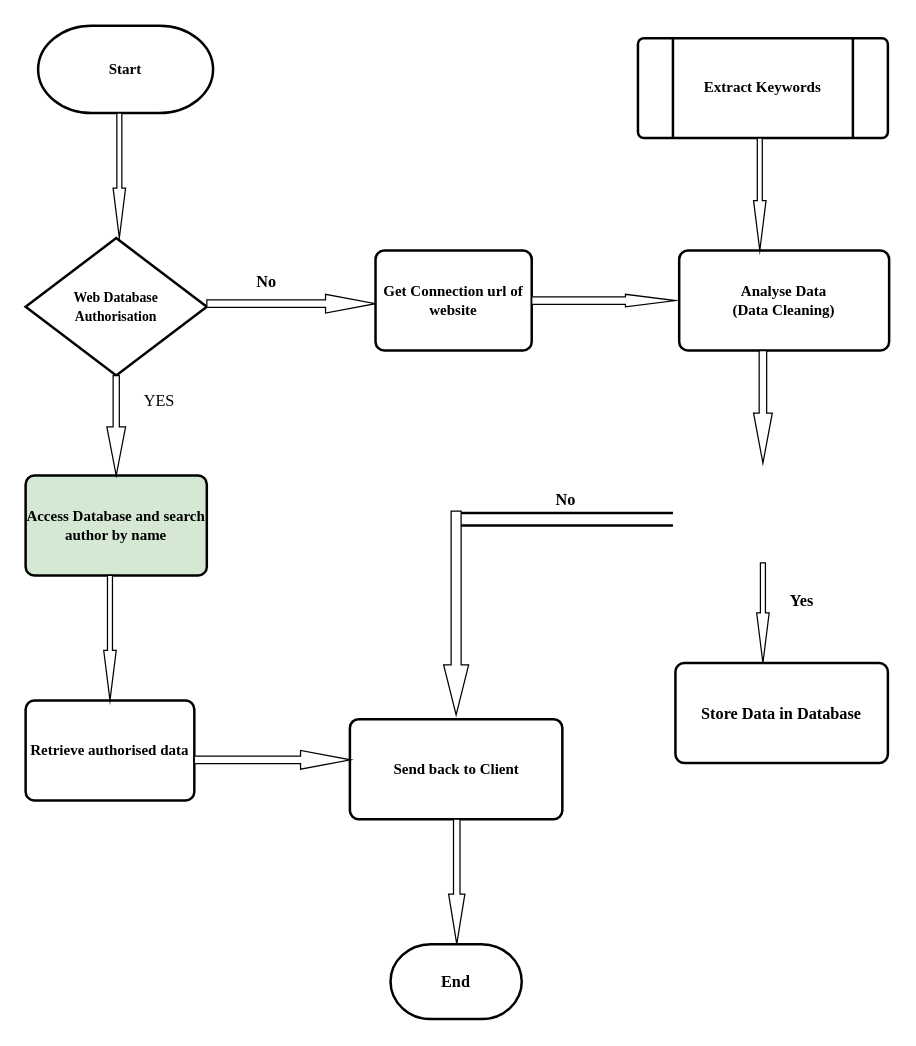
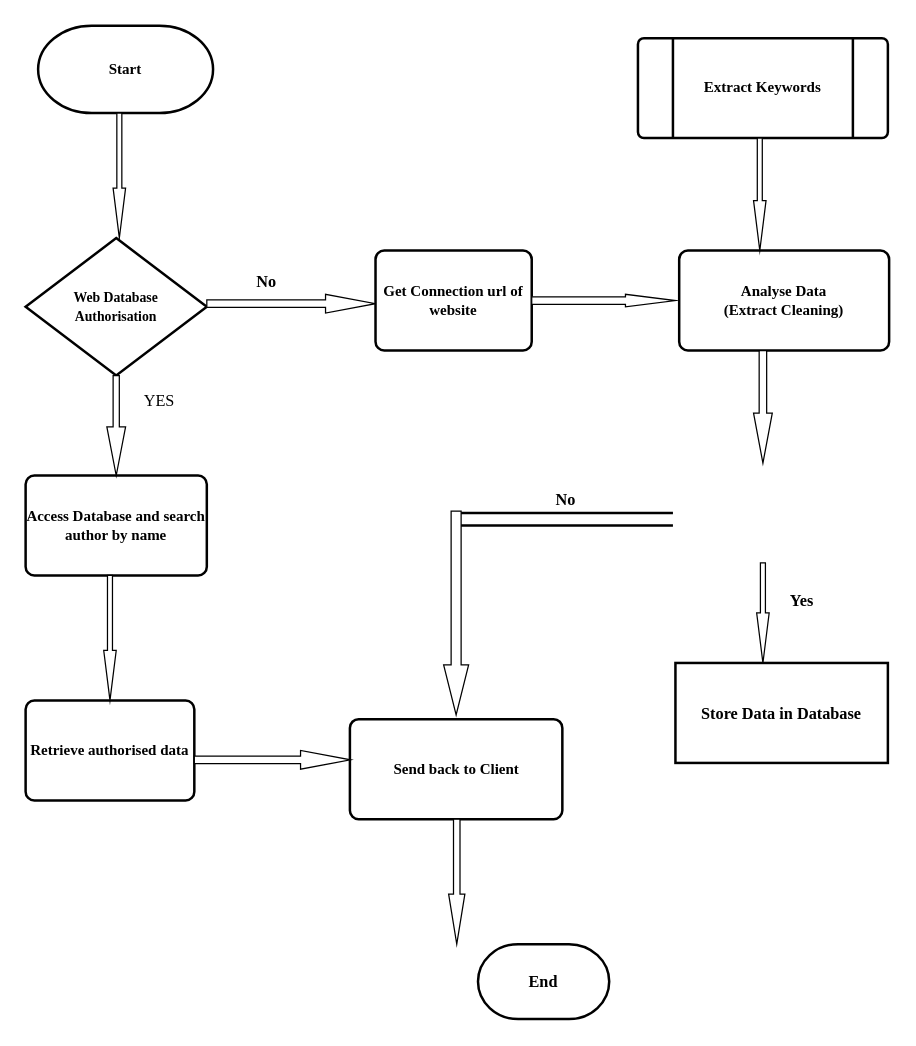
(784, 301) -> (784, 301)
(116, 526) -> (116, 526)
(782, 713) -> (782, 713)
(456, 982) -> (544, 982)
